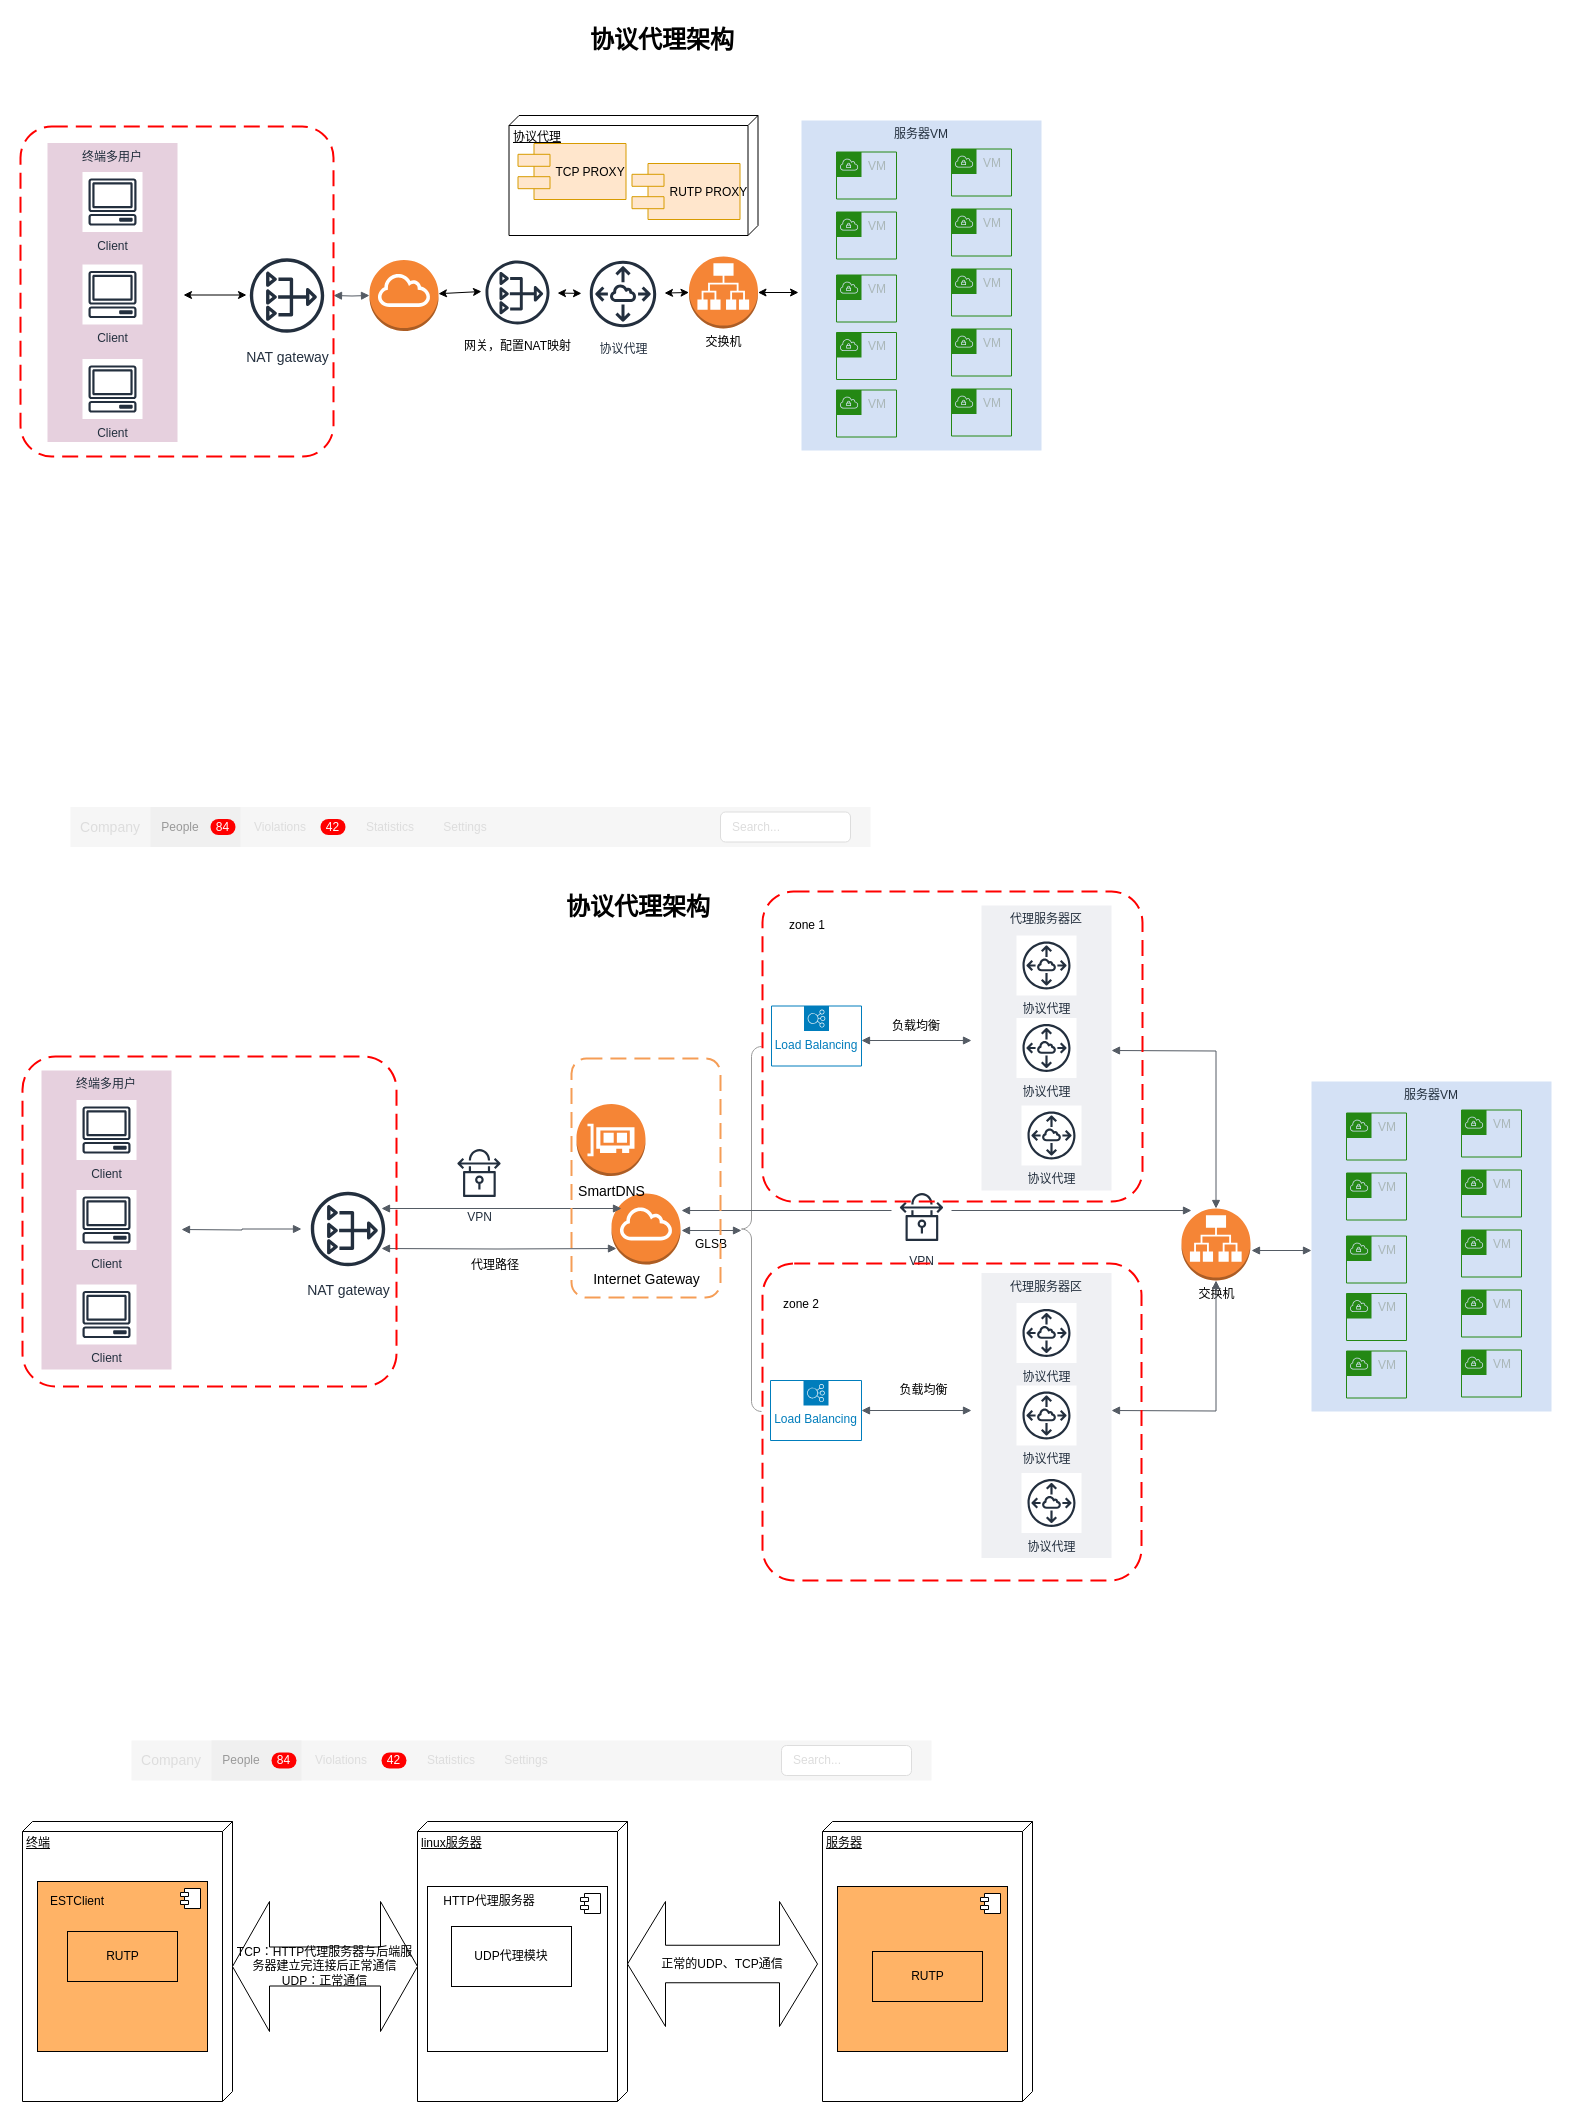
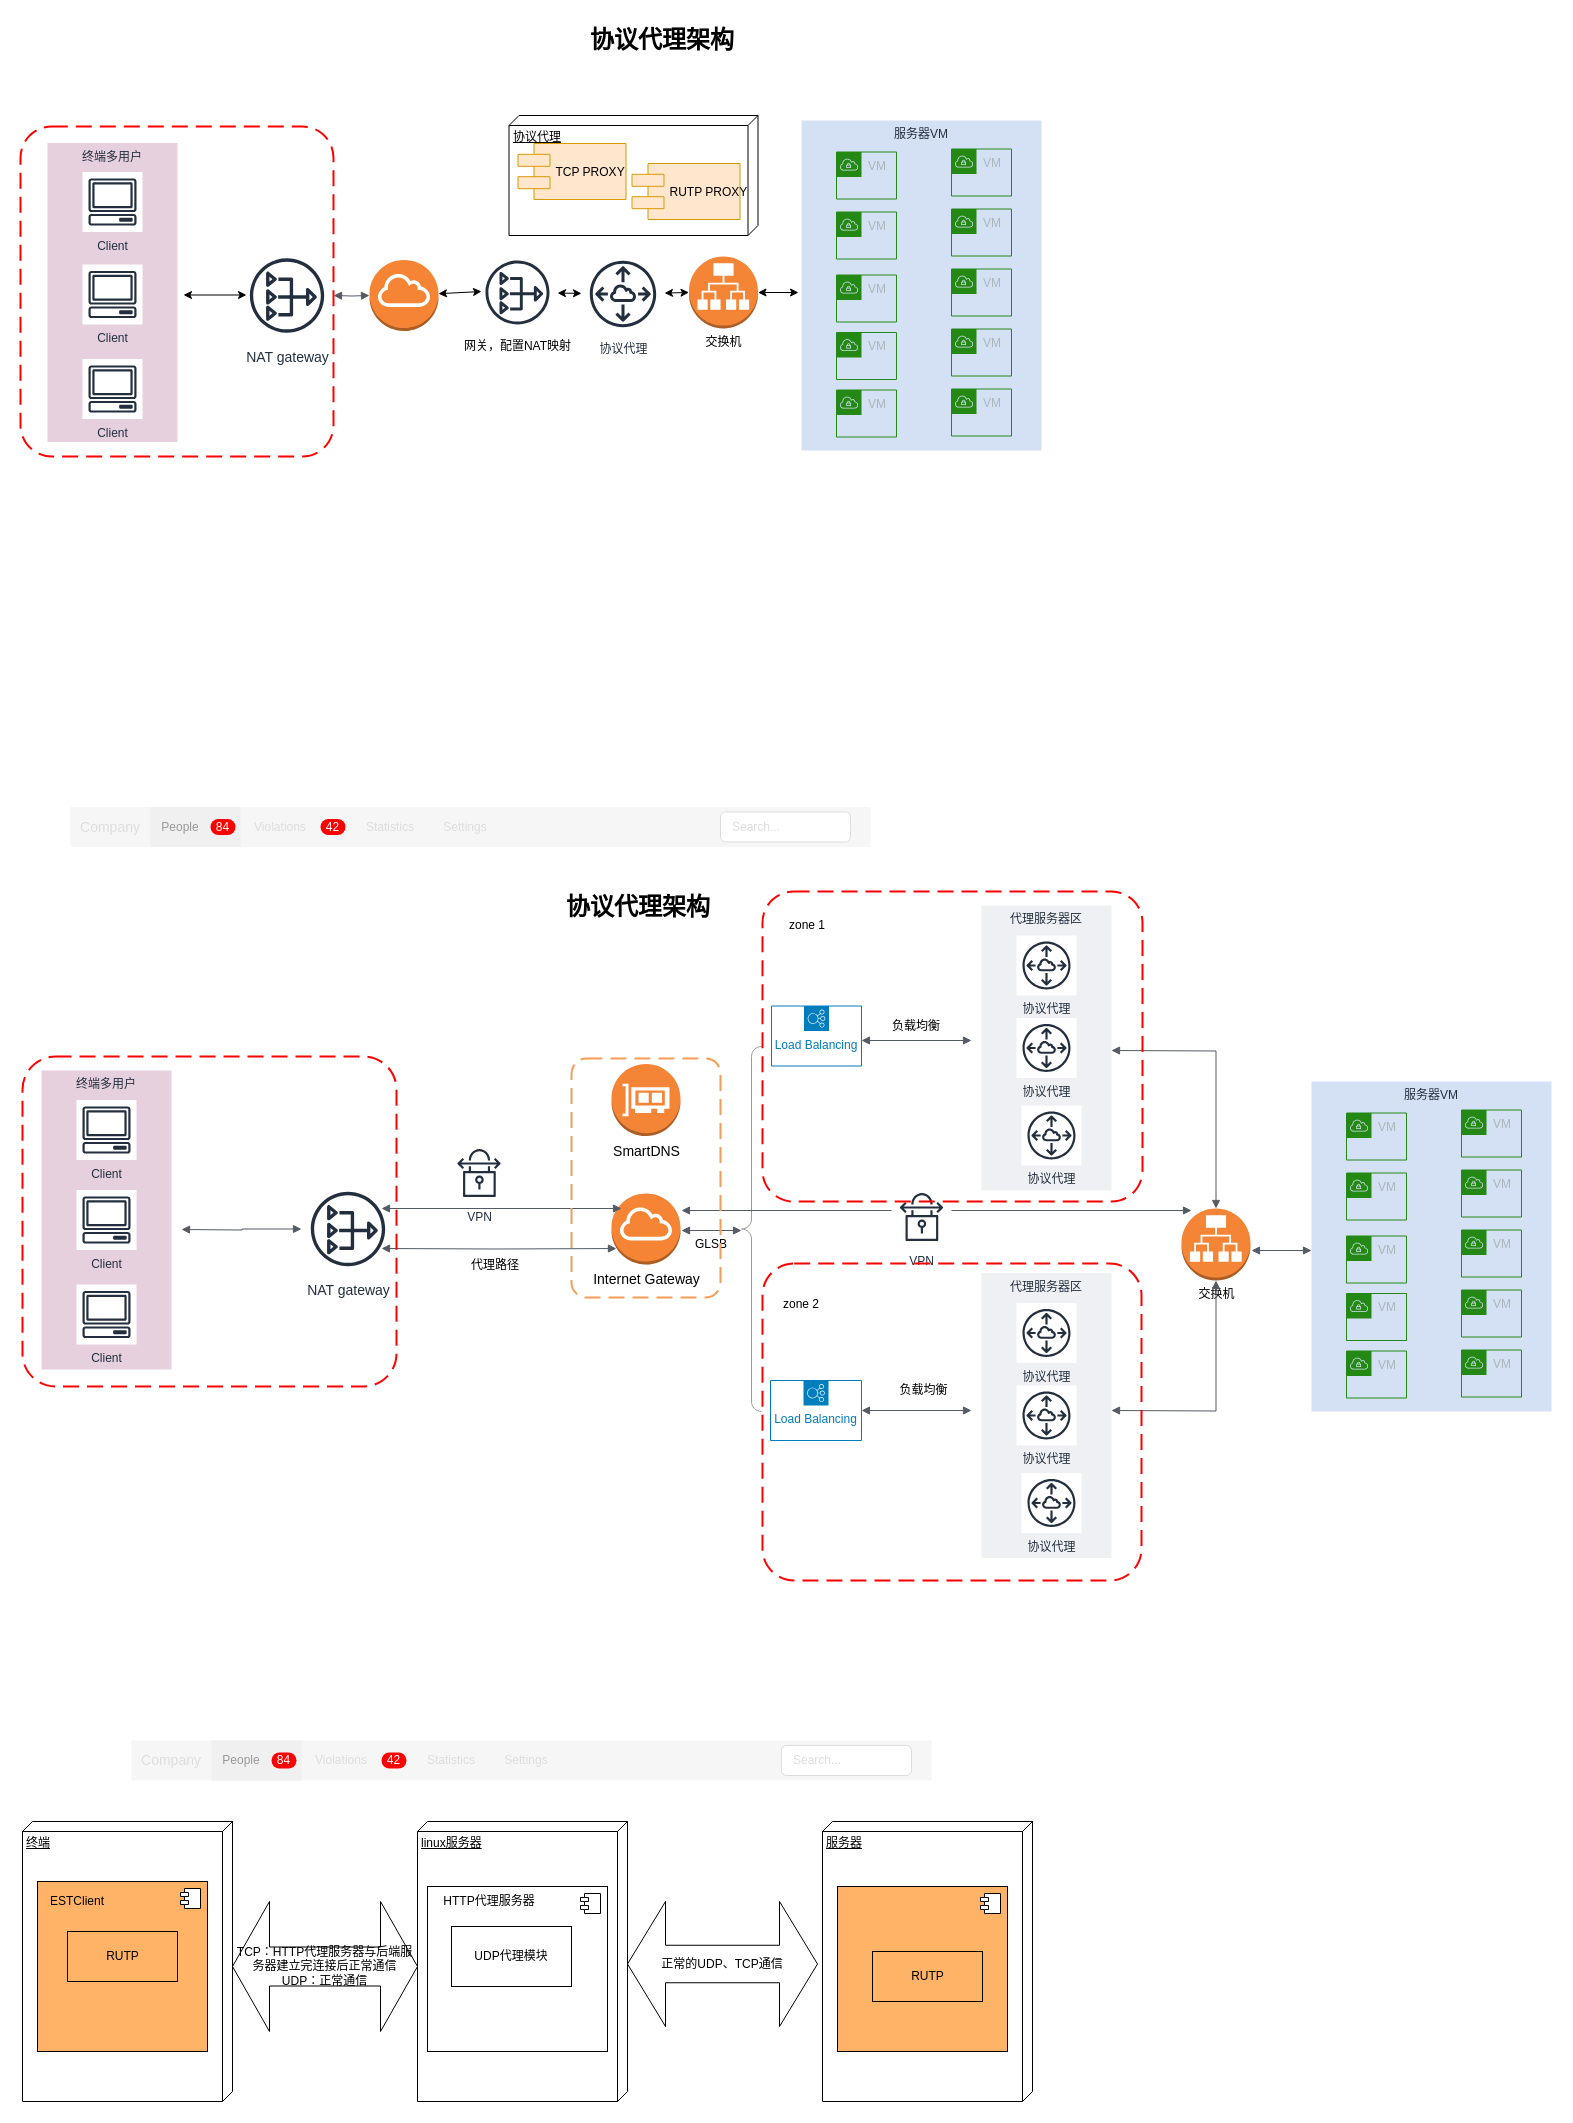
(611, 1140) -> (646, 1100)
